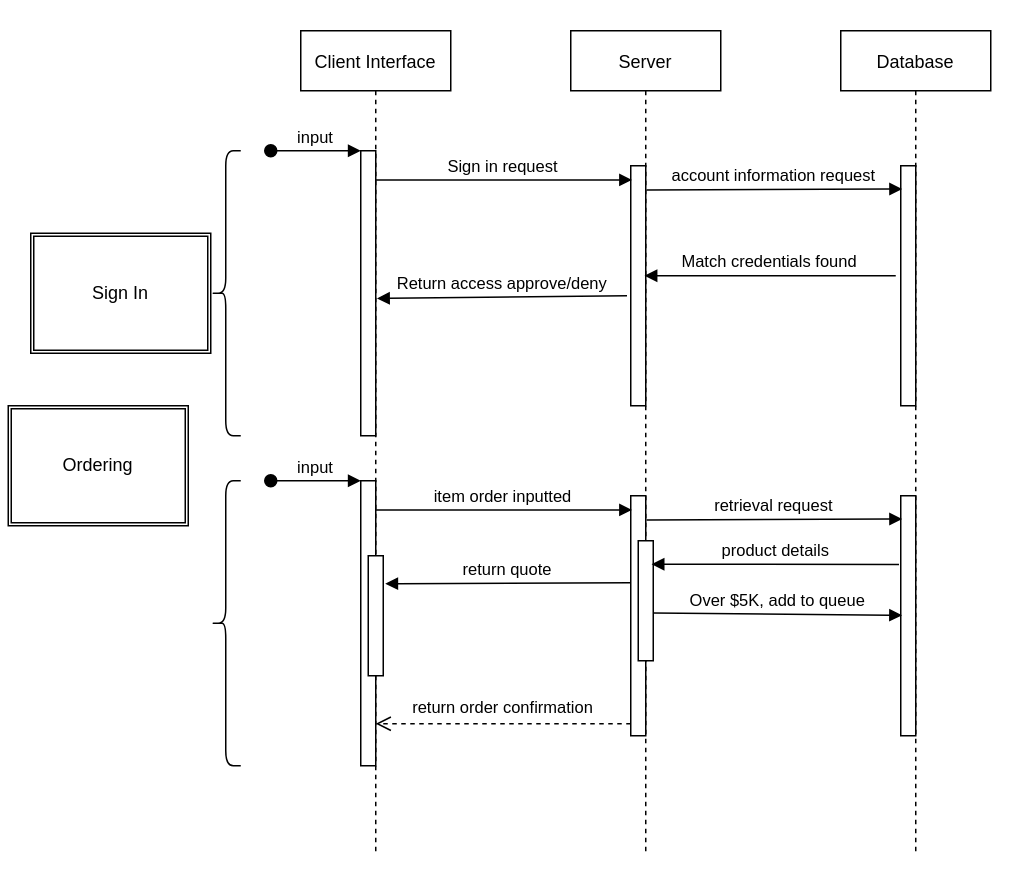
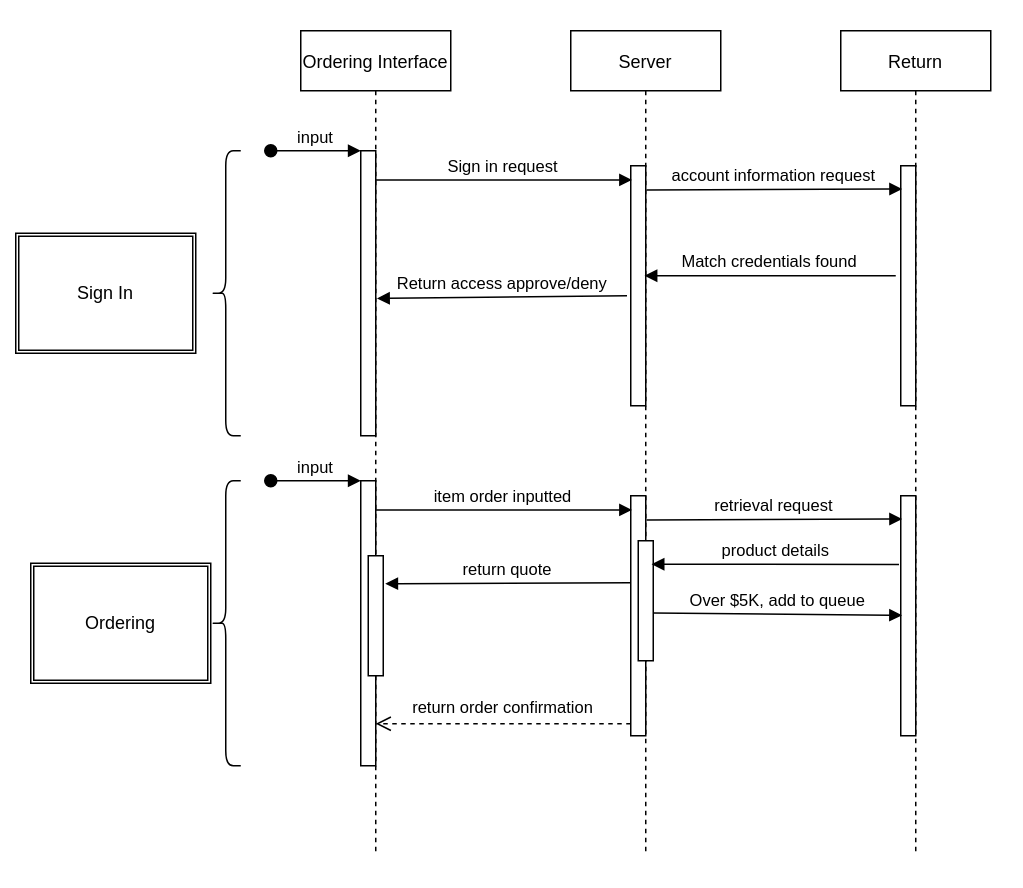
(375, 62) -> (375, 62)
(915, 62) -> (915, 62)
(121, 293) -> (106, 293)
(98, 466) -> (121, 623)
